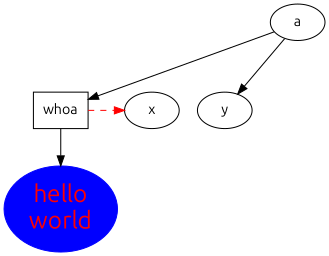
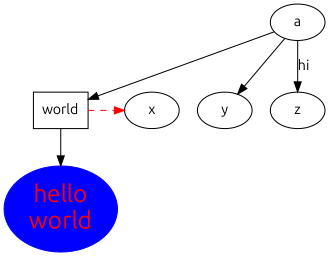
(61, 110) -> (61, 110)
none -> (298, 110)
